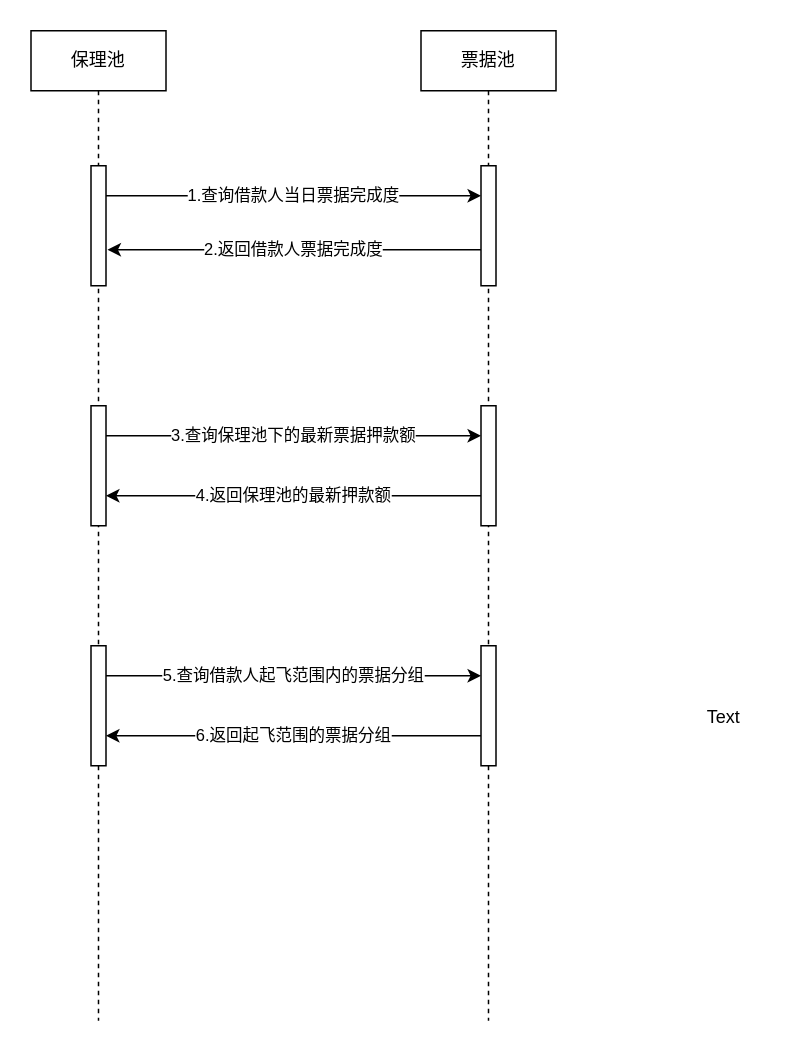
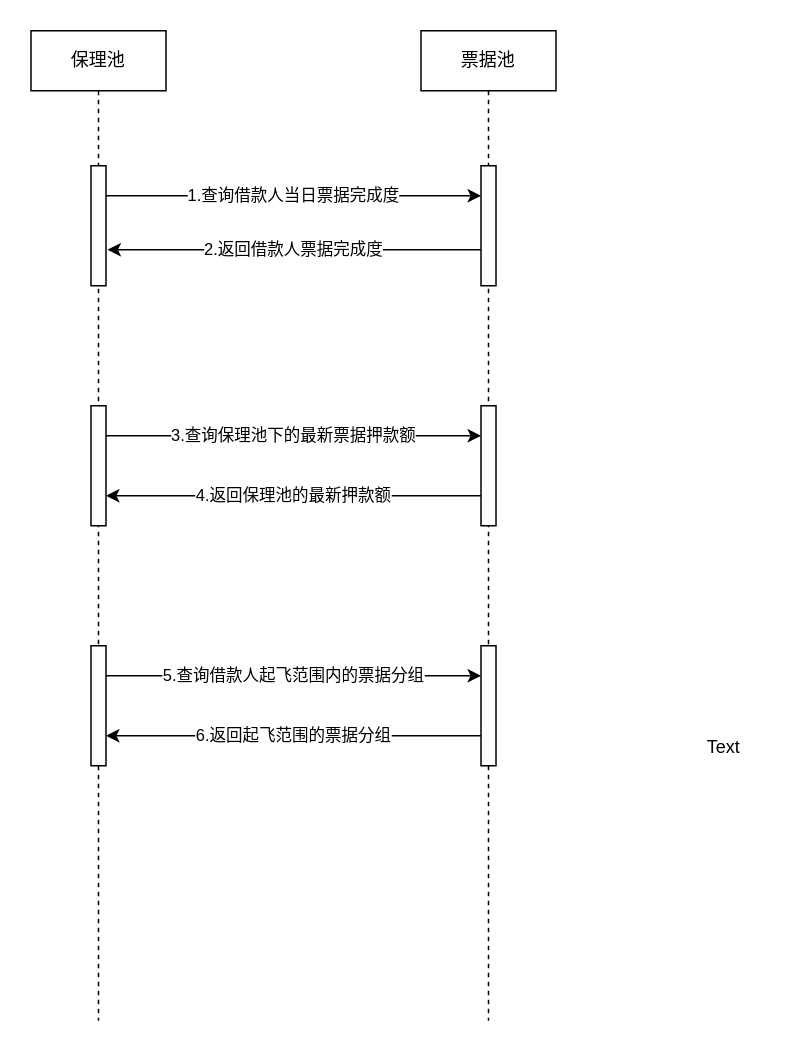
(734, 718) -> (734, 748)
